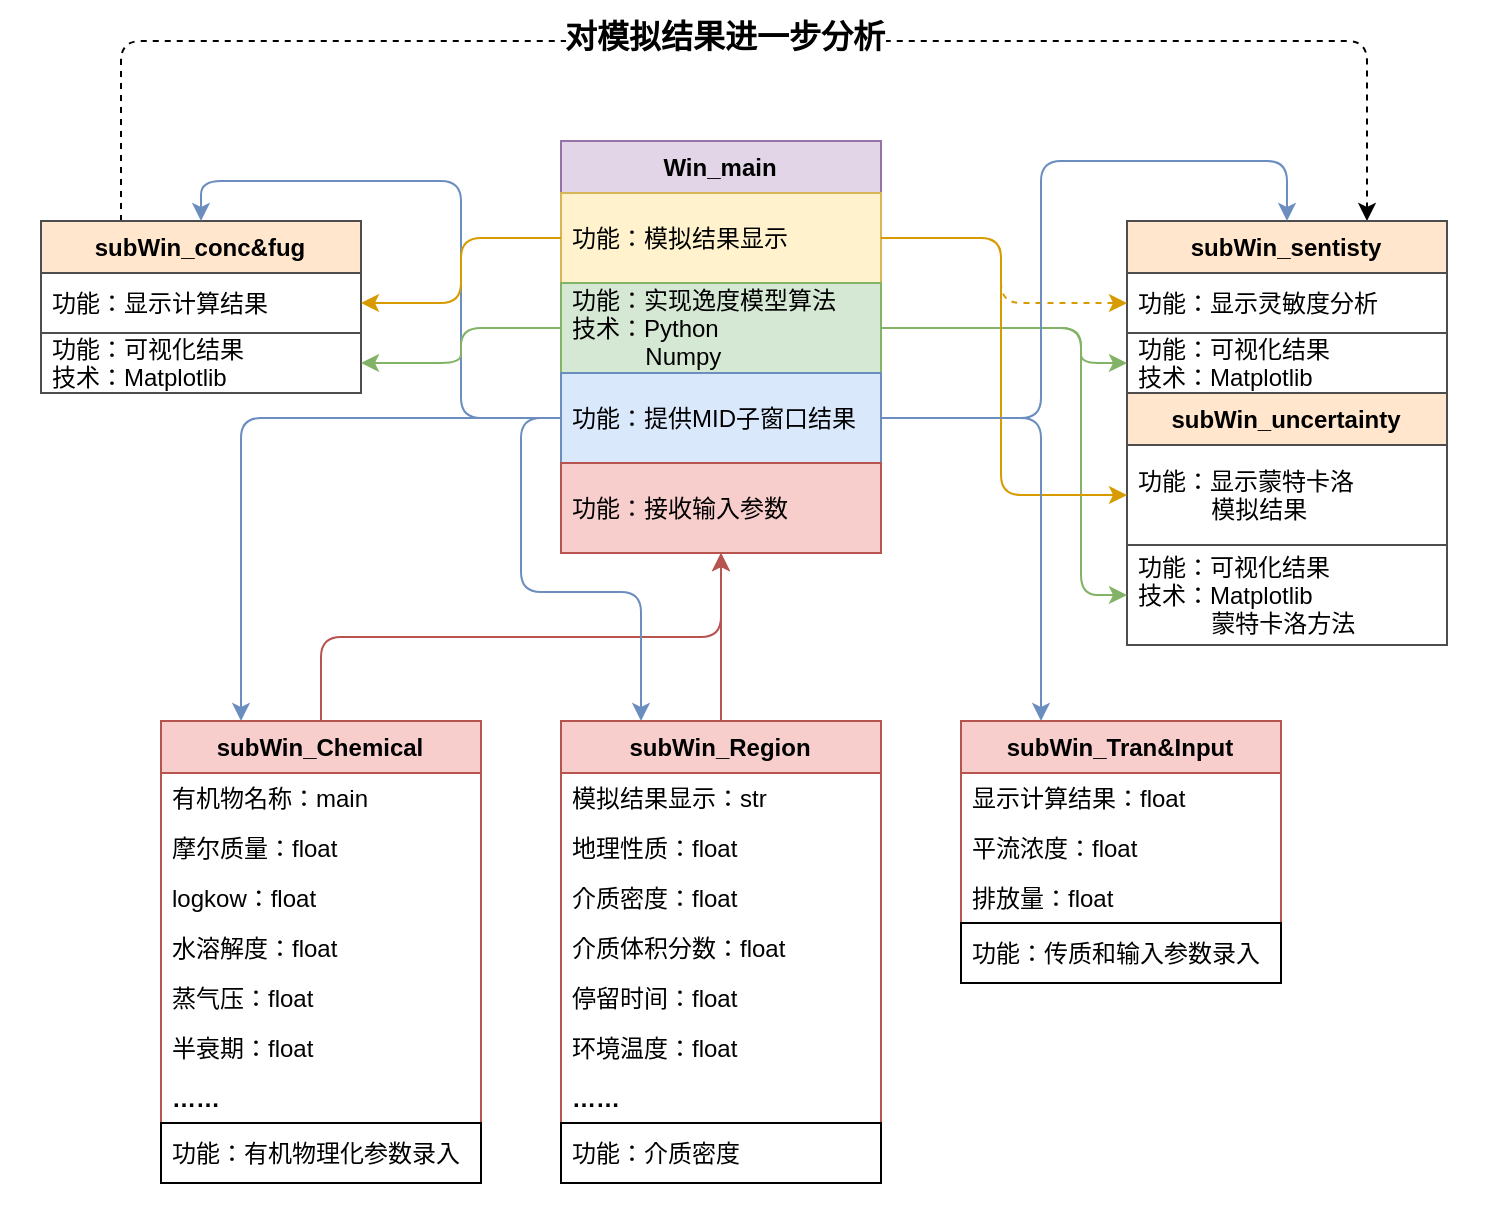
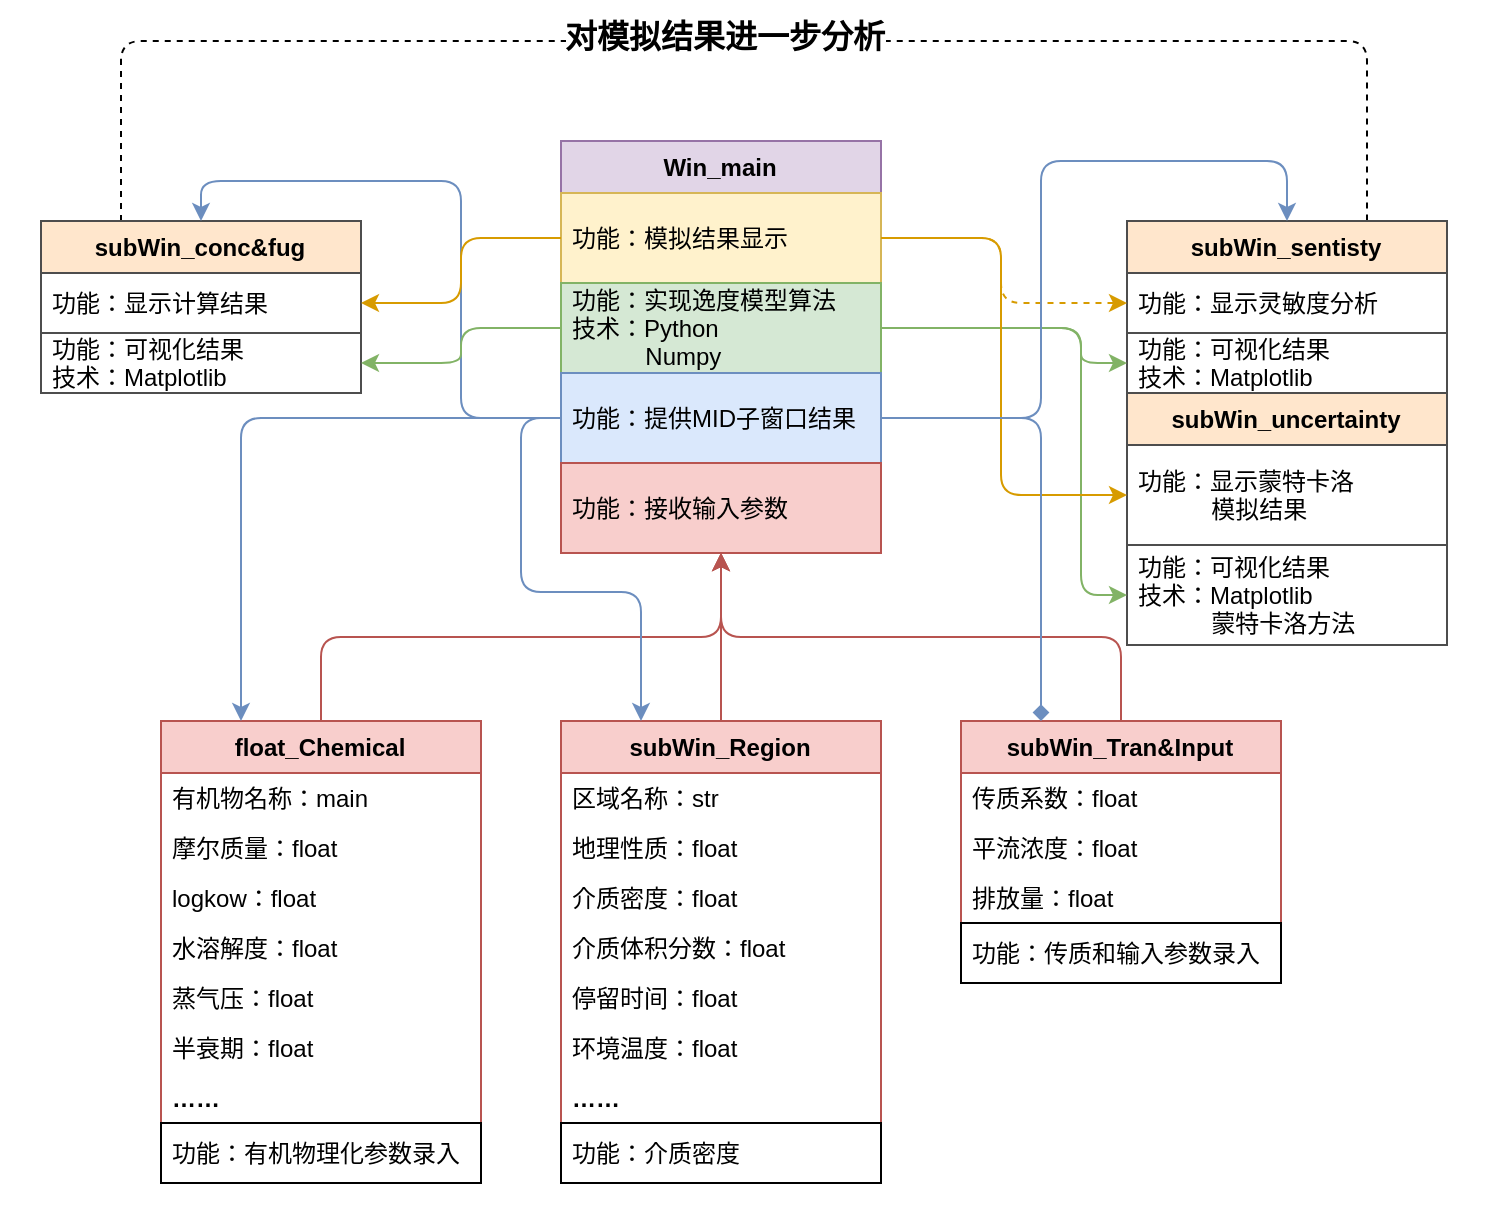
(1367, 206) -> (1367, 211)
none -> (958, 637)
(1041, 706) -> (1041, 705)
(320, 748) -> (320, 748)
(676, 799) -> (652, 799)
(1086, 799) -> (1062, 799)
